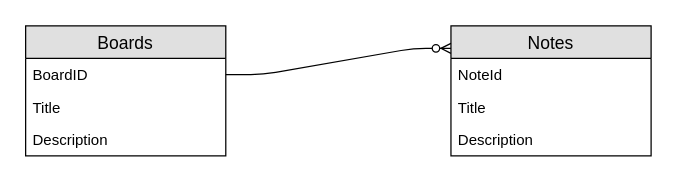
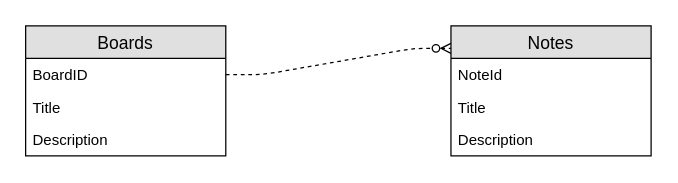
(330, 63) -> (330, 63)
